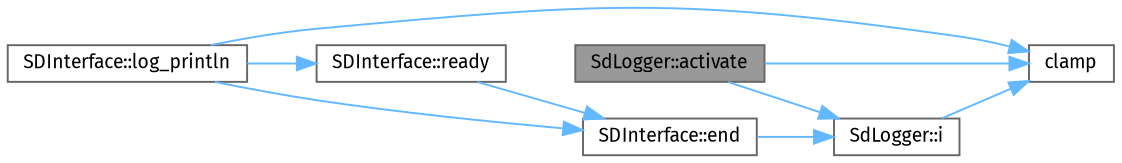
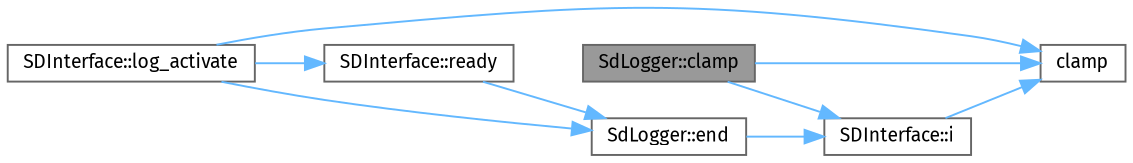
(127, 64) -> (131, 63)
(670, 64) -> (669, 63)
(670, 137) -> (669, 137)
(897, 137) -> (898, 137)
